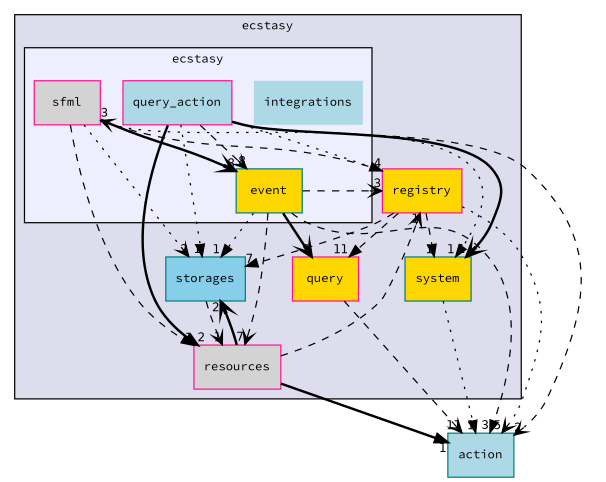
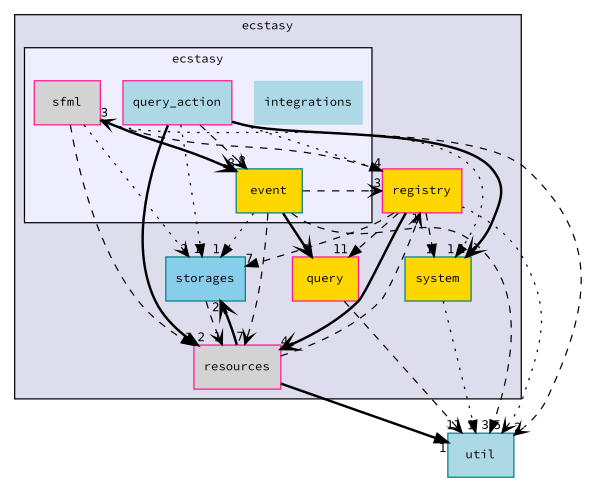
none -> (364, 292)
(481, 455) -> (481, 455)
